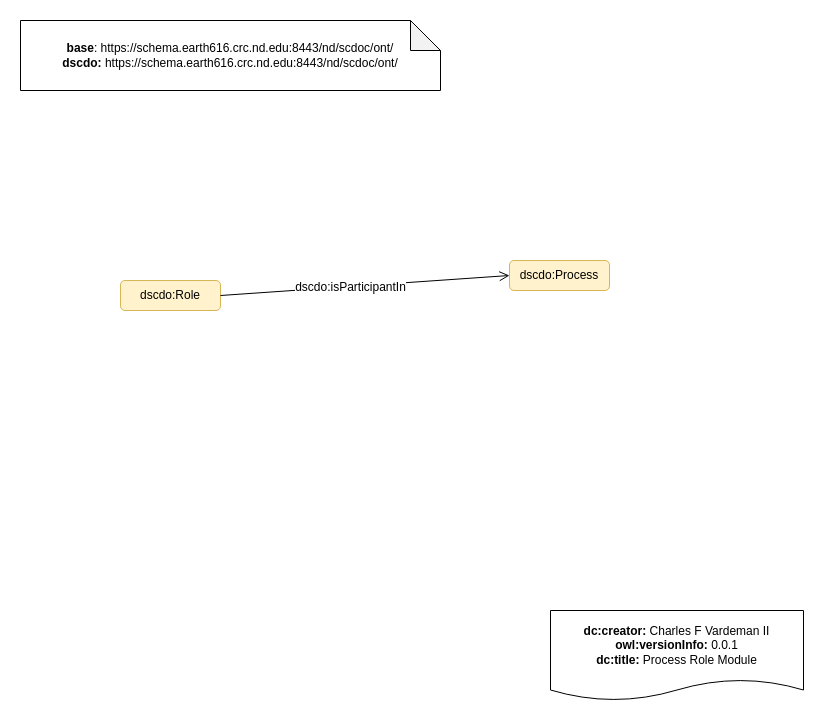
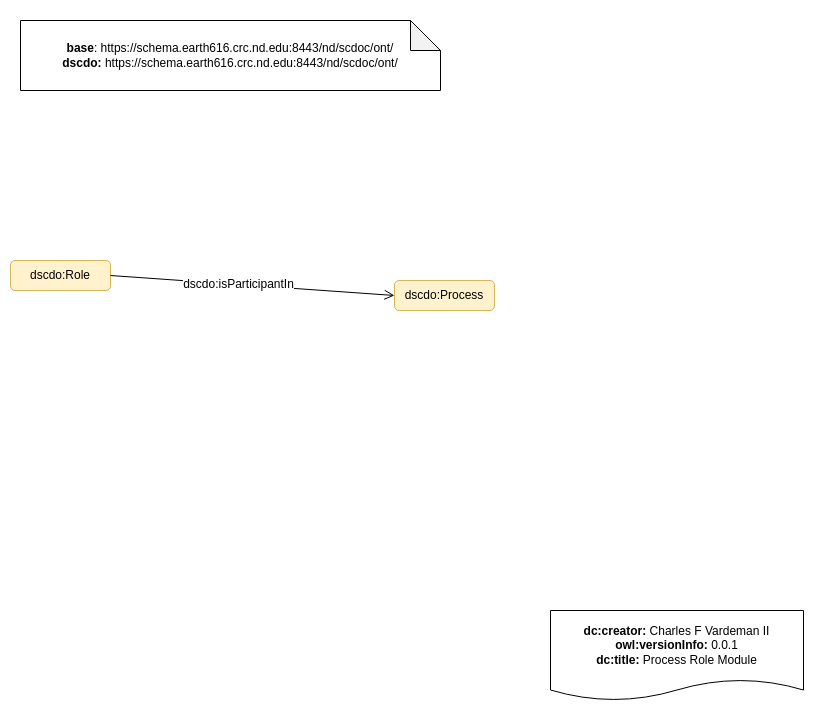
(560, 276) -> (445, 296)
(171, 296) -> (61, 276)
